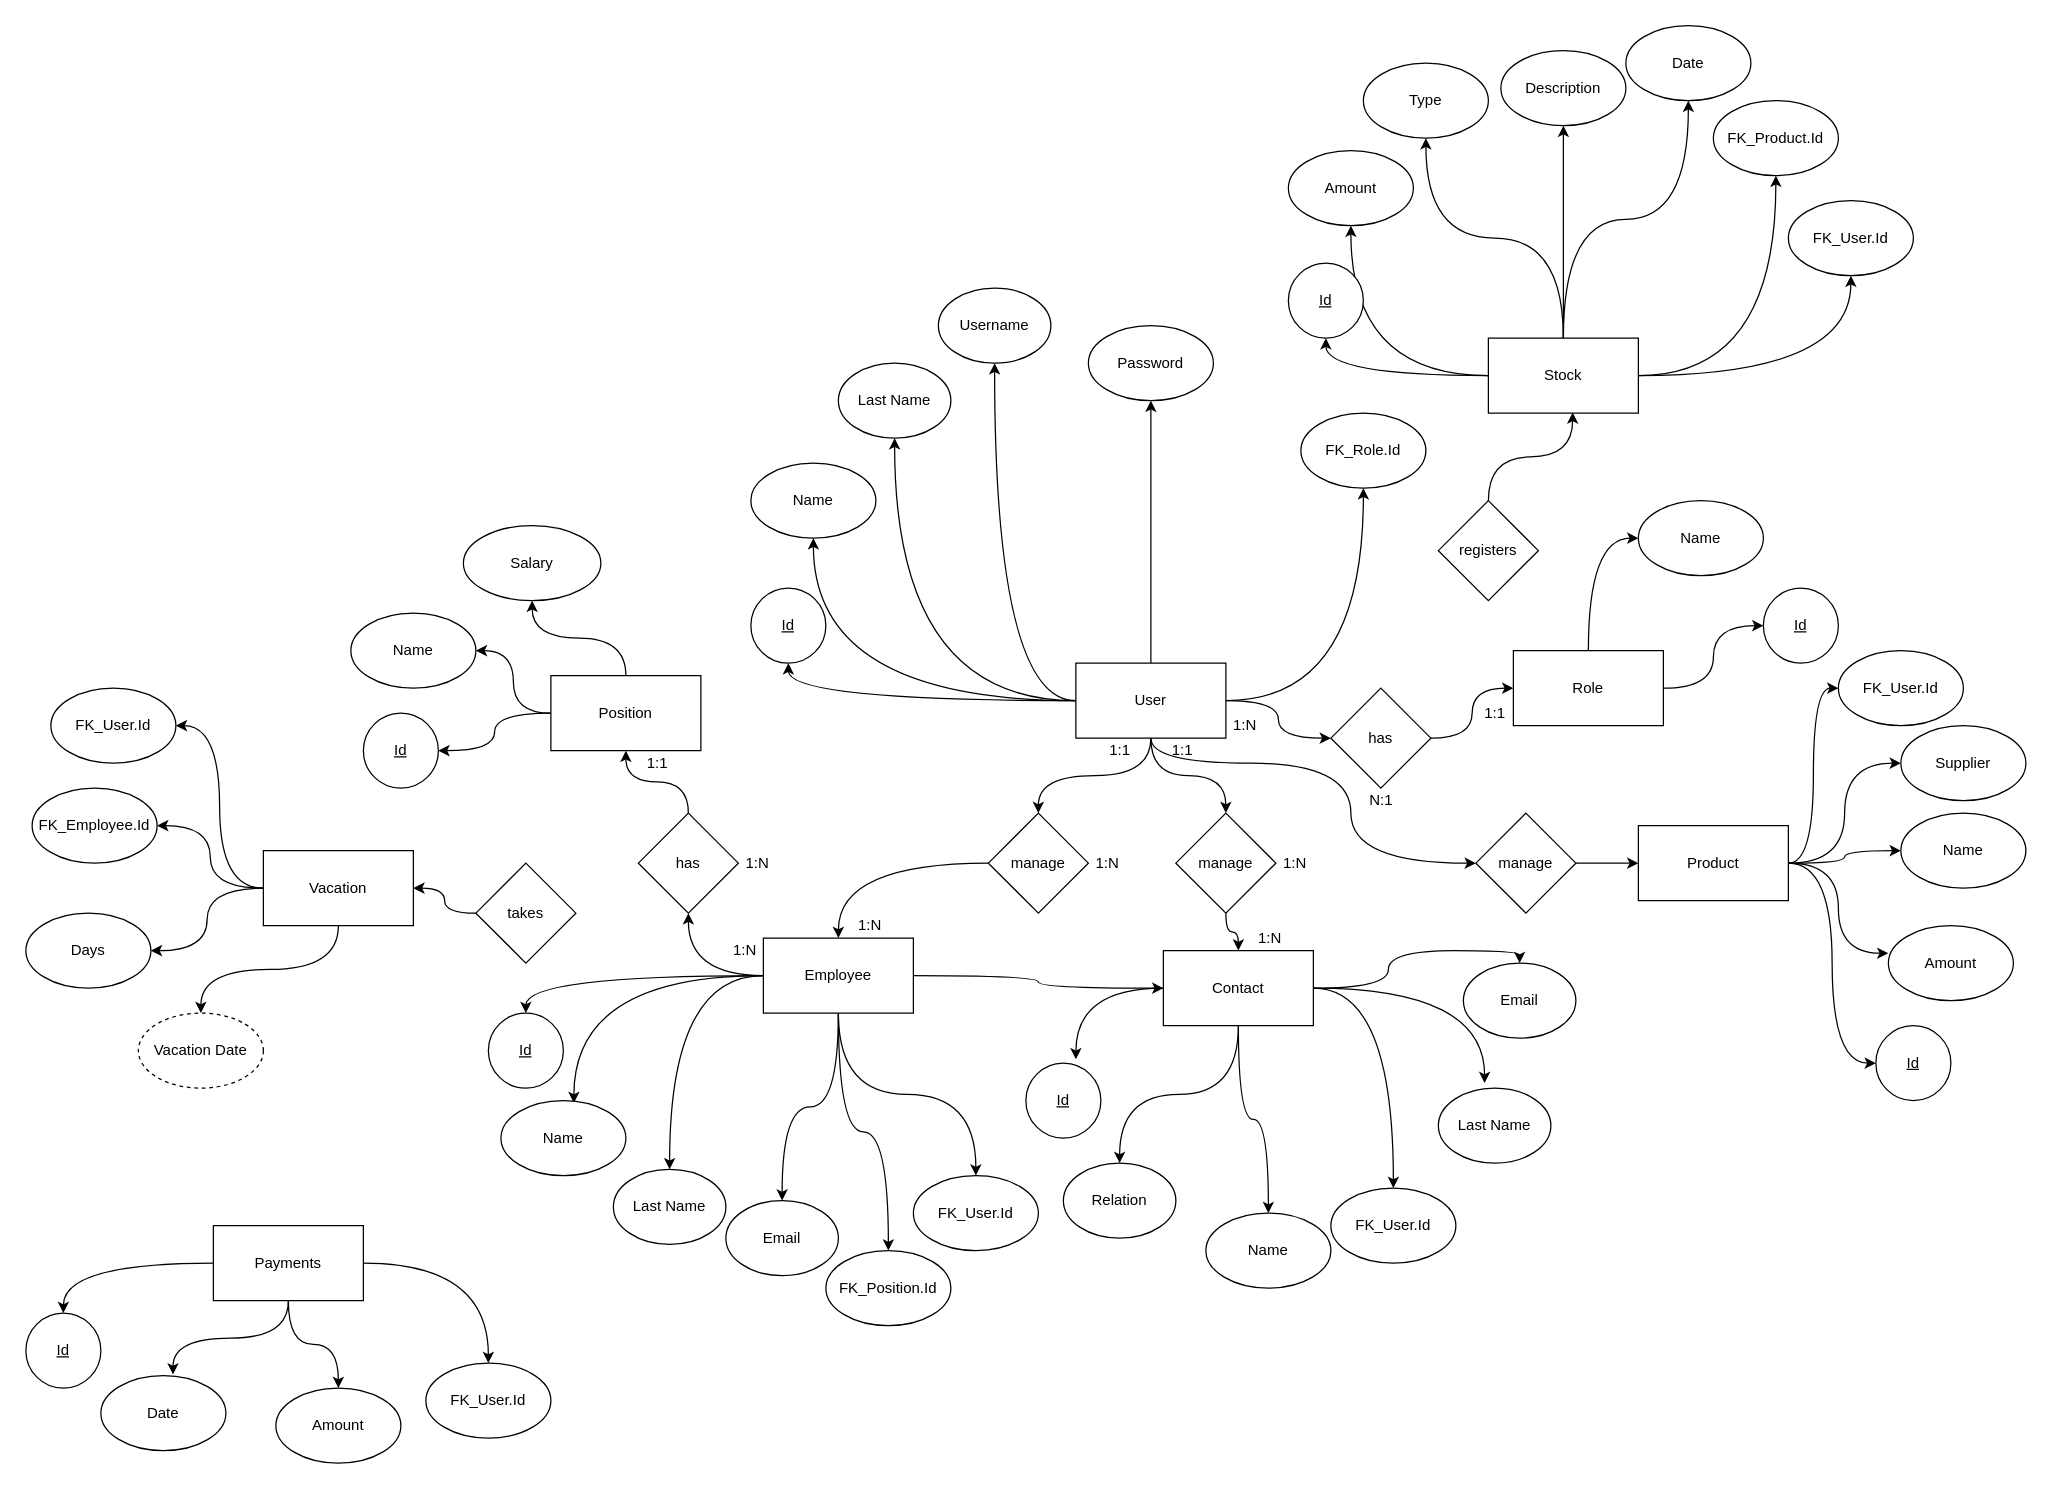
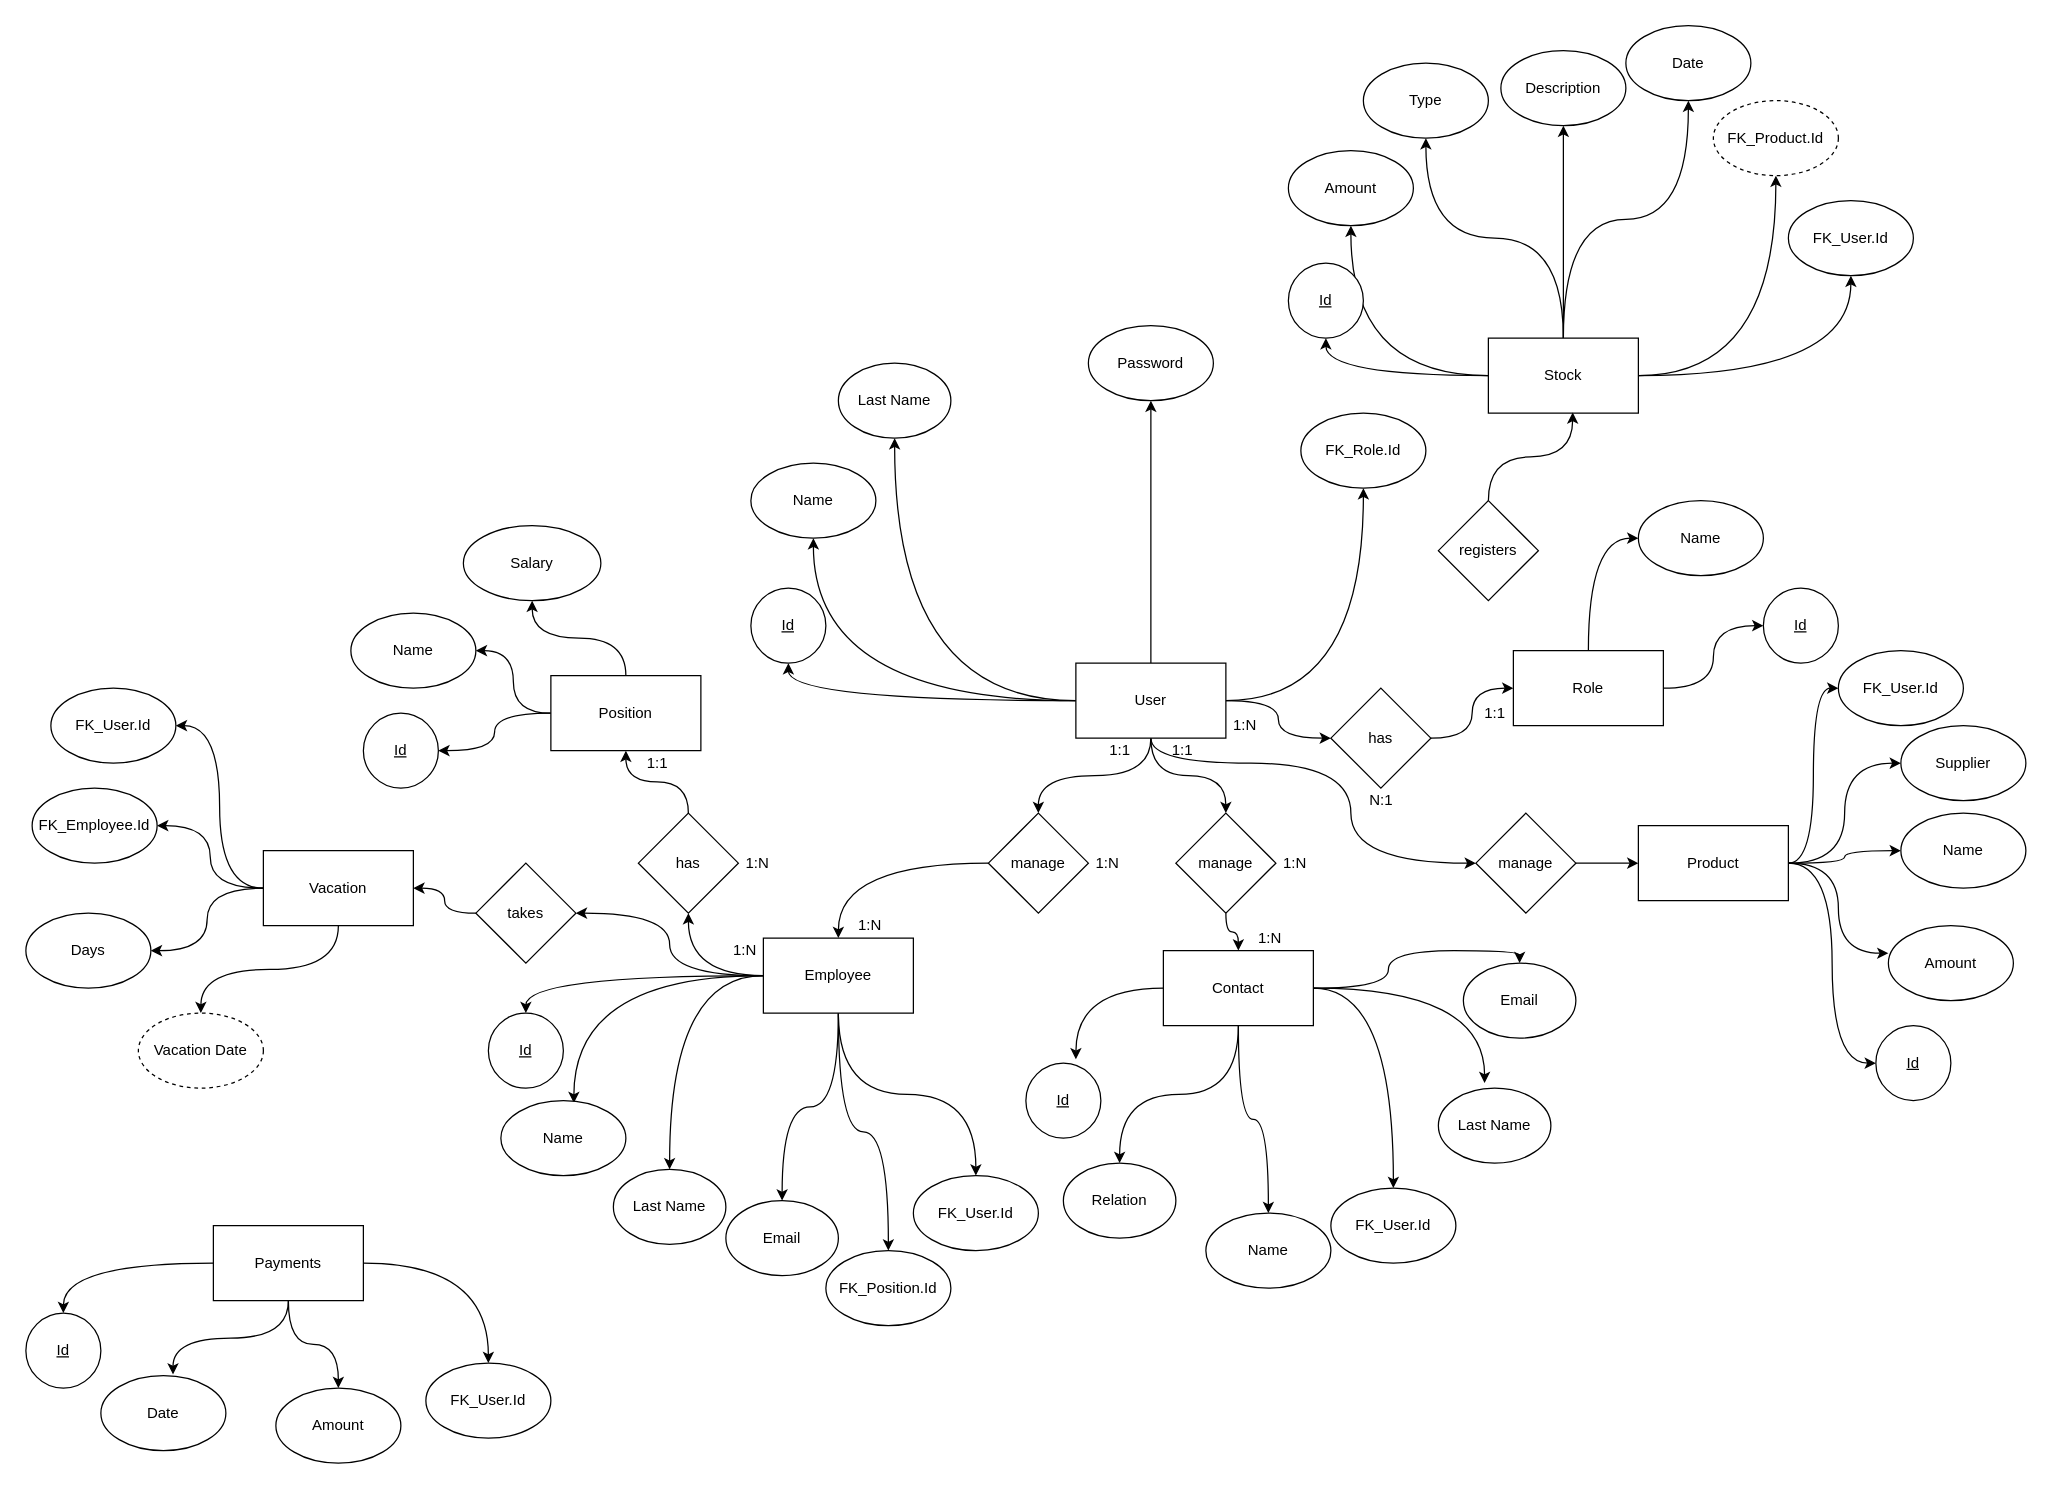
(1776, 138) -> (1776, 138)
(994, 326) -> none
(1002, 541) -> none
(1019, 978) -> (661, 928)
